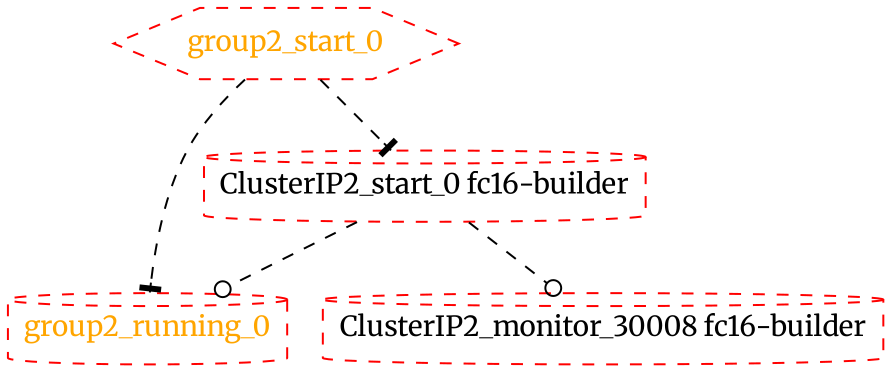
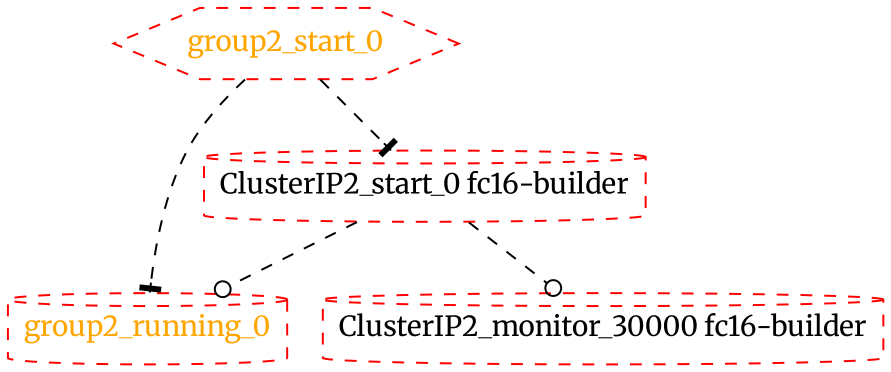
(603, 329) -> (603, 329)
